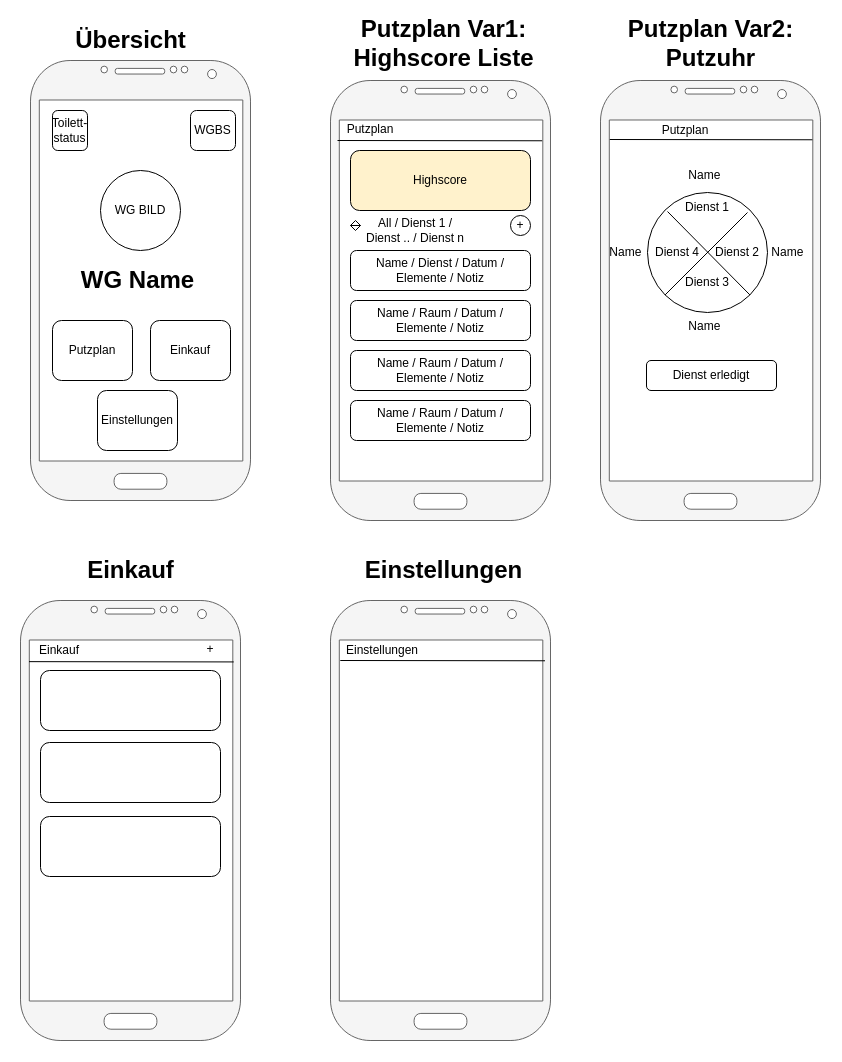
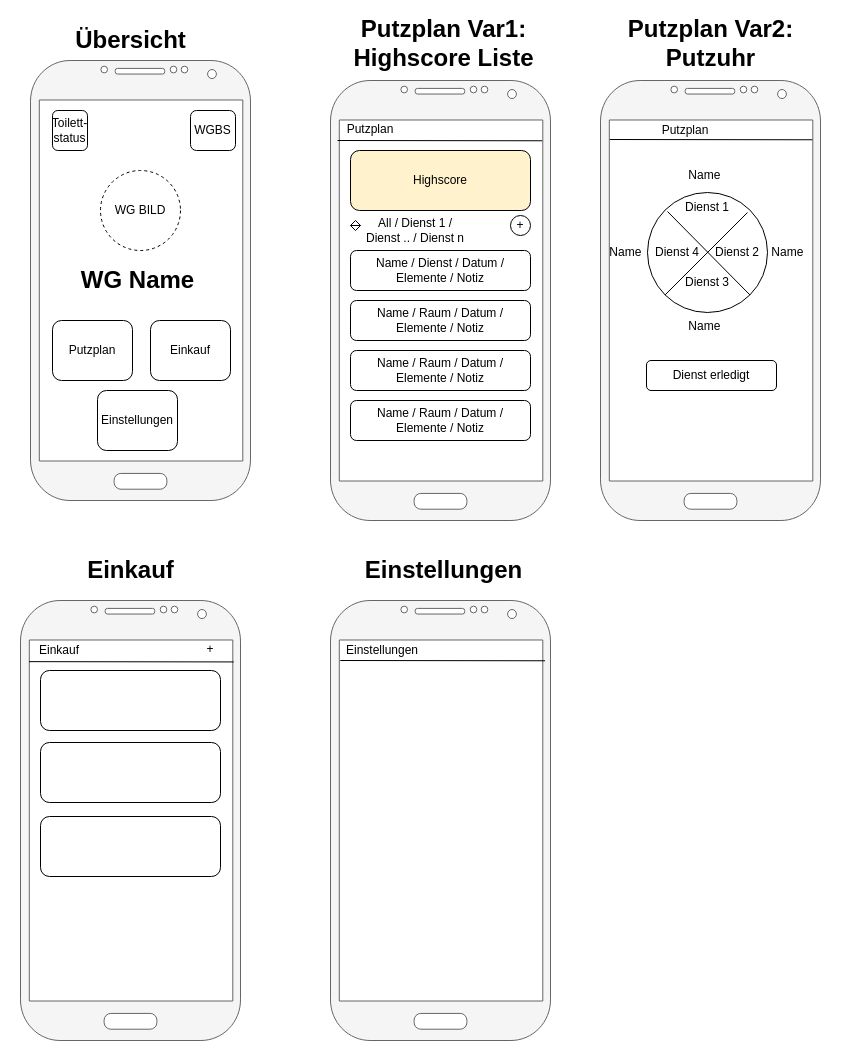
(141, 211) -> (141, 211)
